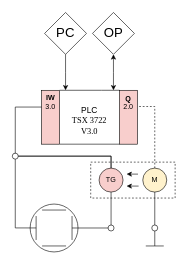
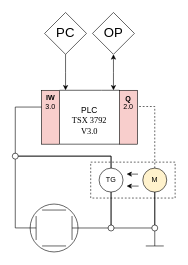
(90, 121) -> (90, 121)
(111, 180) -> (111, 180)
none -> (133, 228)
